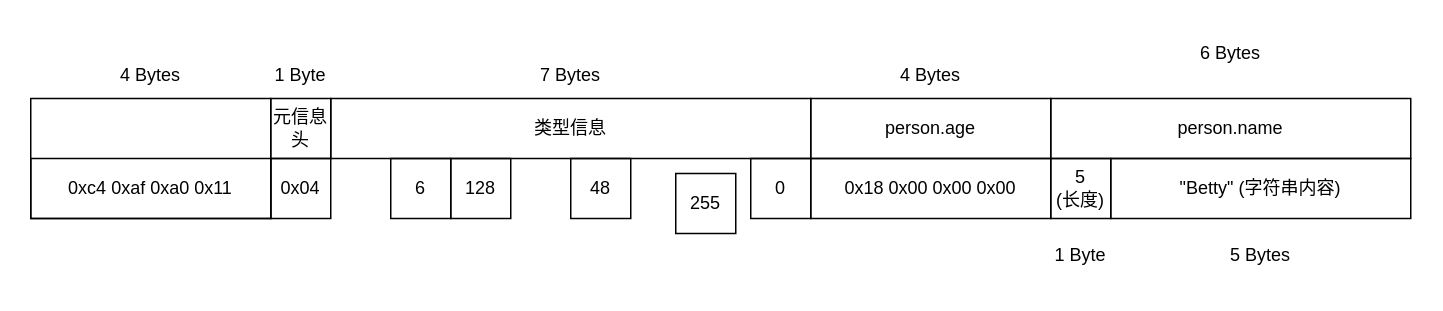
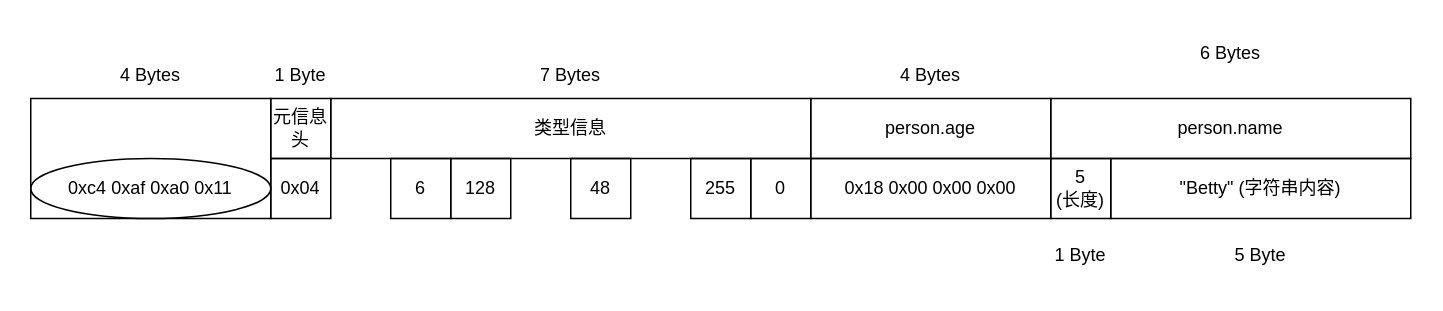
(151, 188) -> (151, 188)
(706, 203) -> (721, 188)
(1261, 256) -> (1261, 256)
